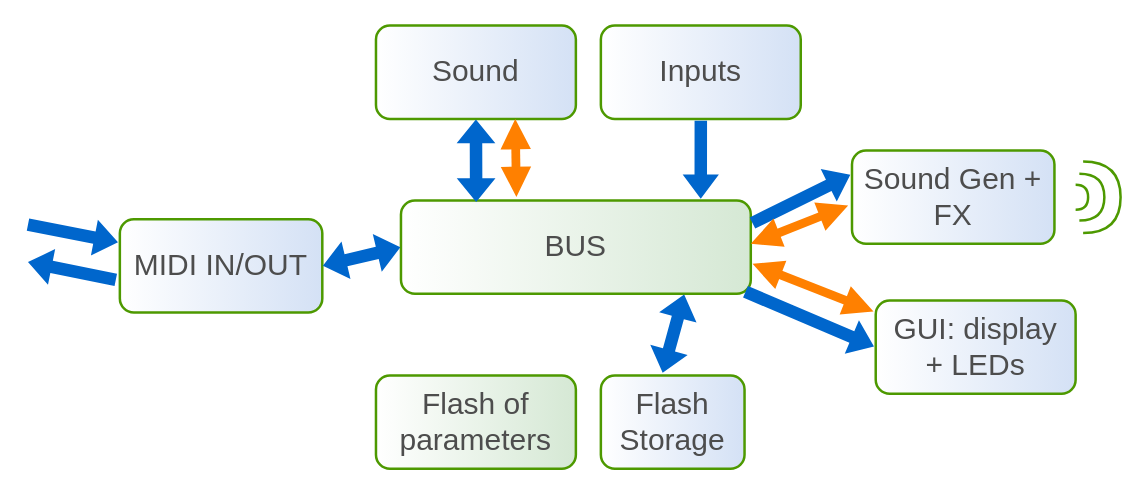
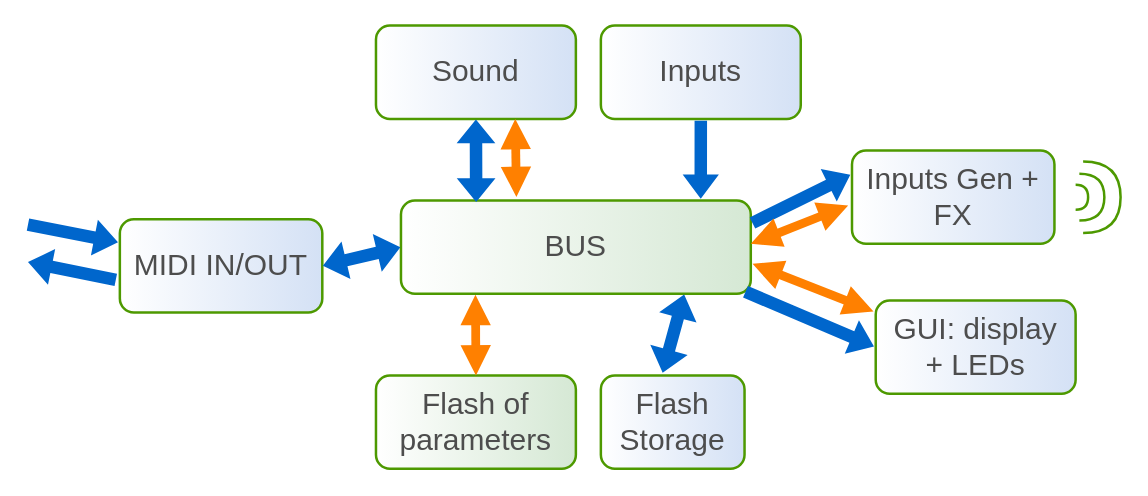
(953, 197) -> (953, 197)
none -> (475, 335)
